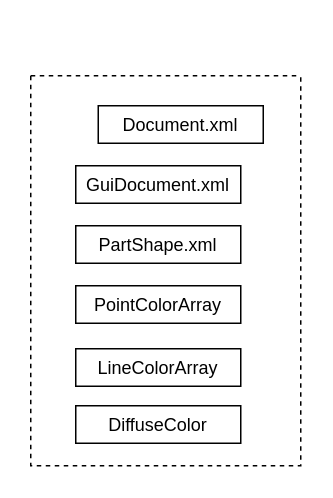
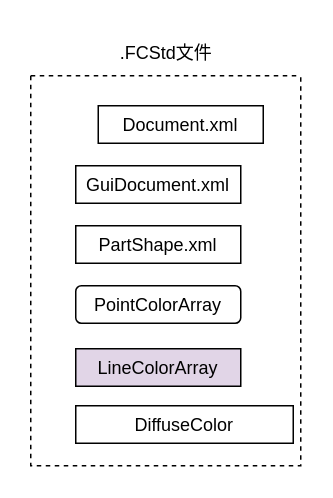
none -> (166, 53)
(158, 305) -> (158, 305)
(158, 368) -> (158, 368)
(158, 425) -> (185, 425)
